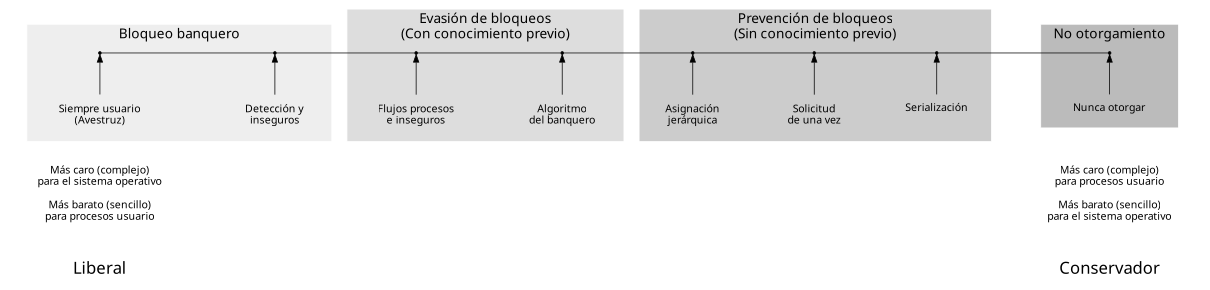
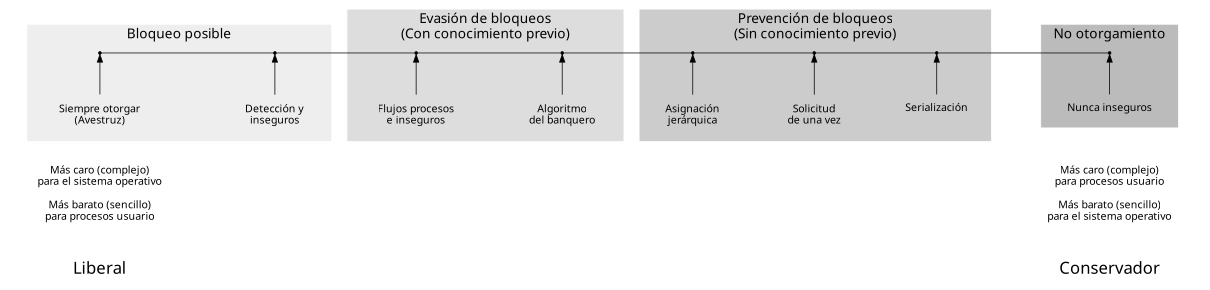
(179, 35) -> (179, 35)
(1110, 108) -> (1110, 108)
(100, 115) -> (100, 115)
